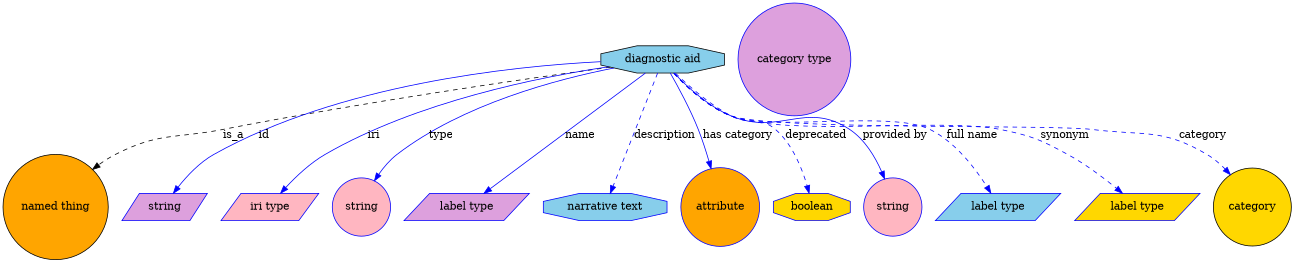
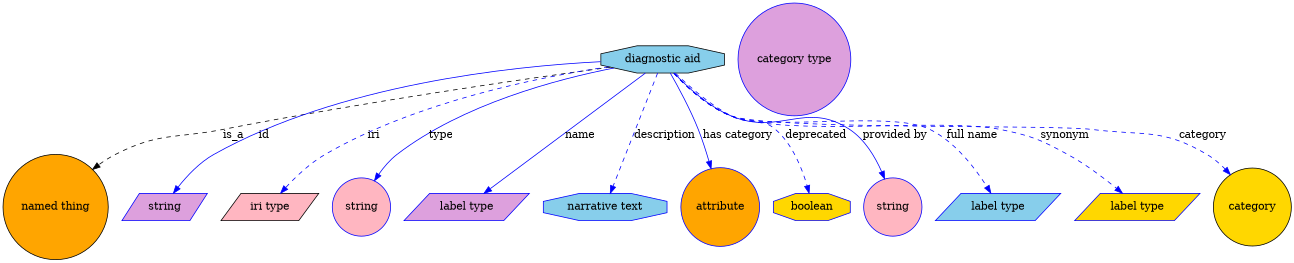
(438, 106) -> (438, 106)
(270, 207) -> (270, 207)
